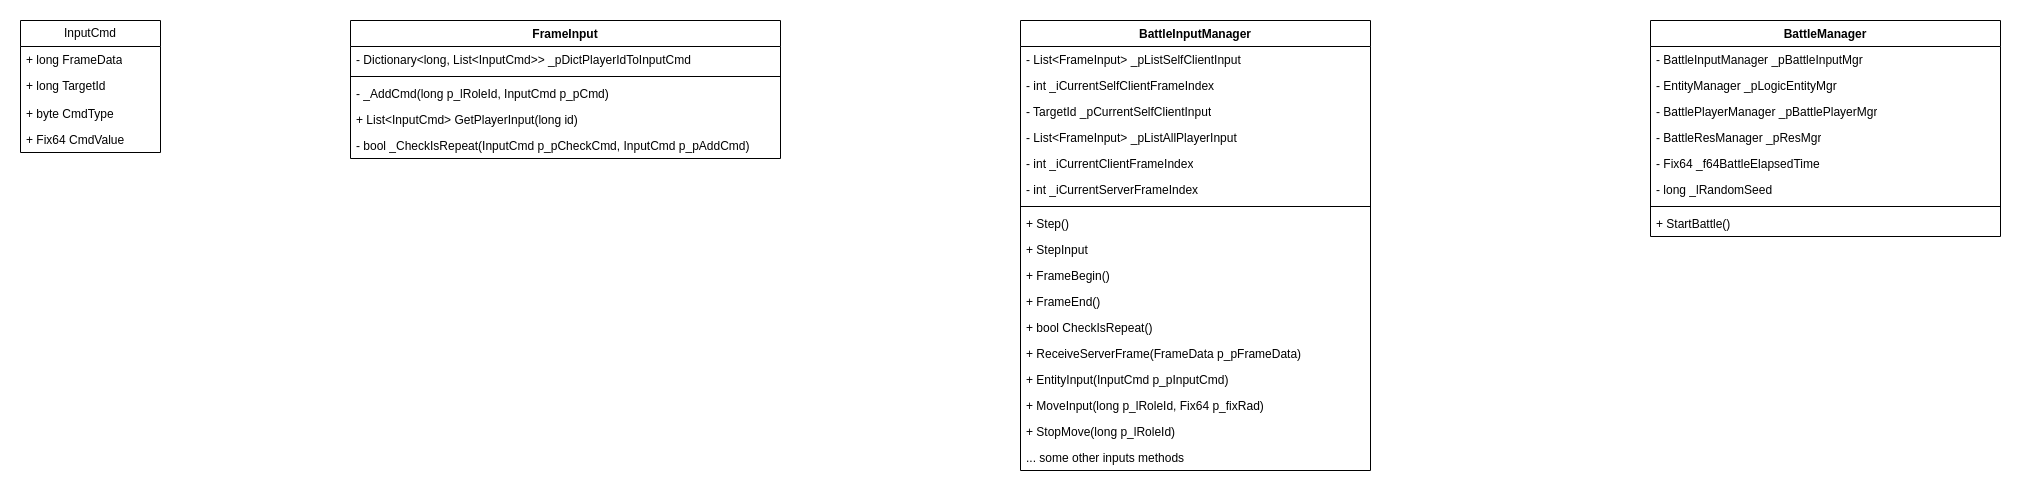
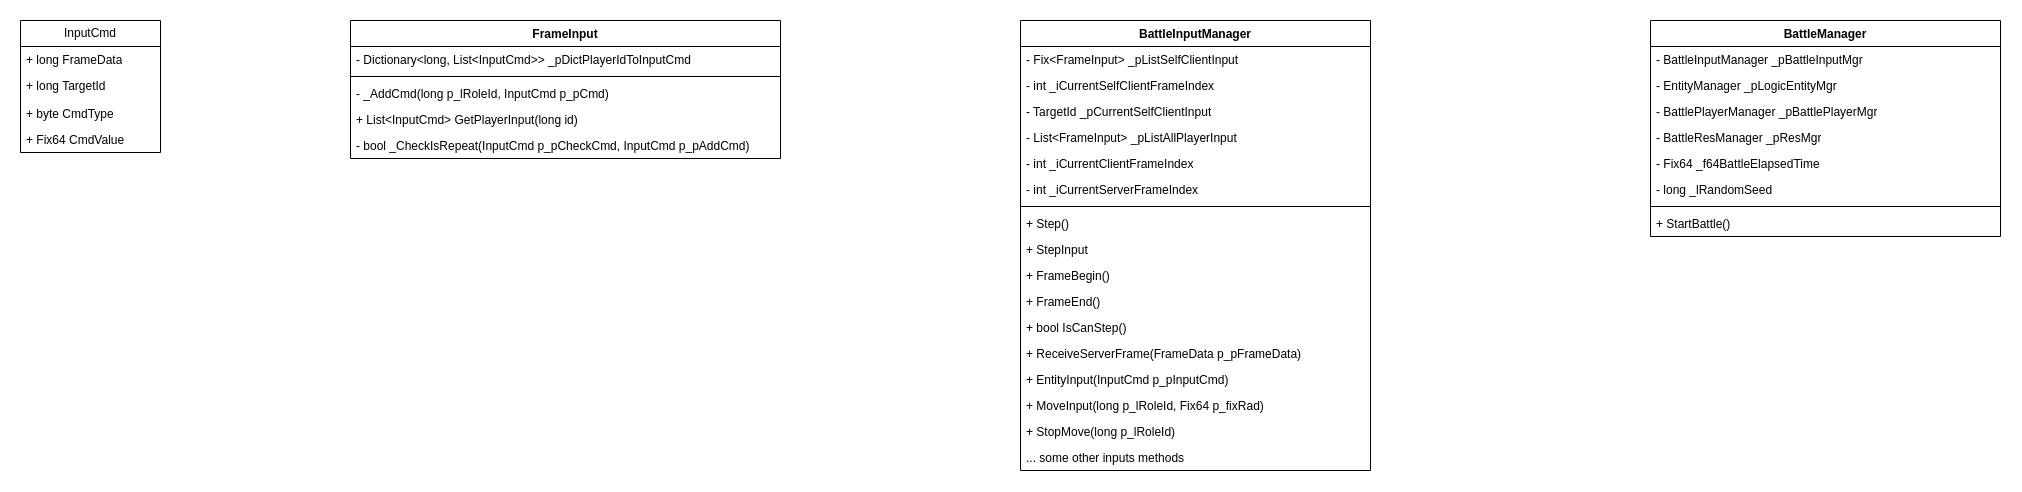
(1150, 61) -> (1147, 61)
(1096, 329) -> (1082, 329)
